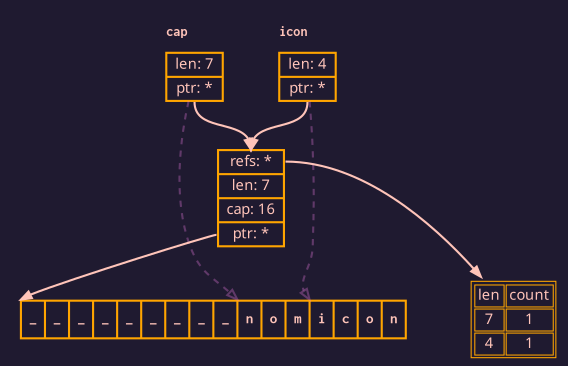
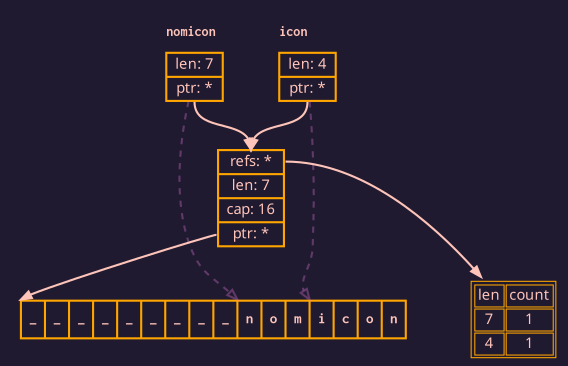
(177, 32) -> (191, 32)
